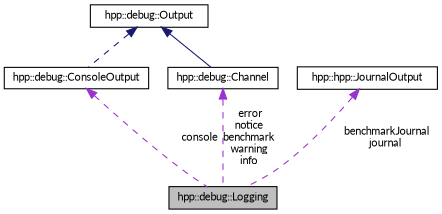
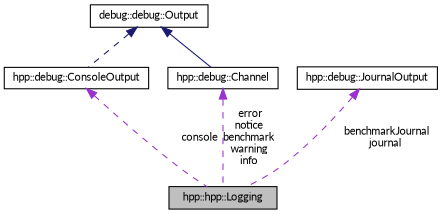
(149, 16) -> (149, 16)
(367, 78) -> (367, 78)
(223, 198) -> (223, 198)
